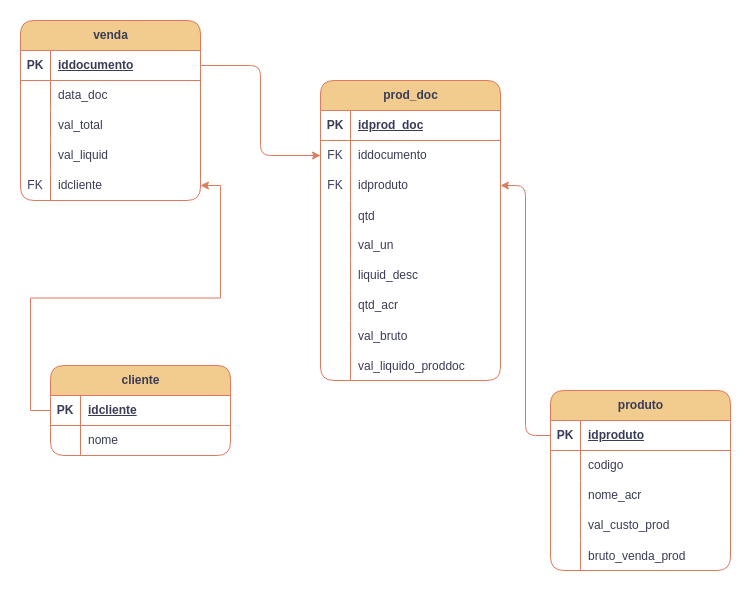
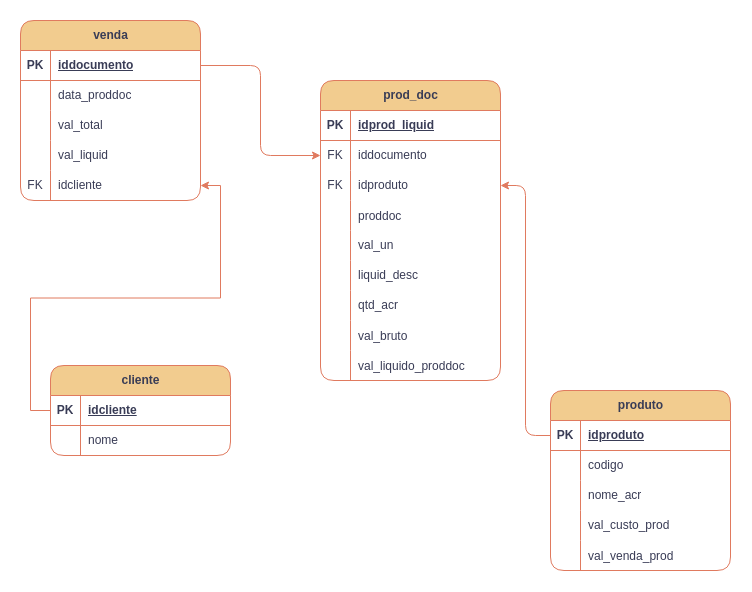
(85, 96) -> (99, 96)
(391, 126) -> (396, 126)
(368, 216) -> (382, 216)
(642, 556) -> (633, 556)
